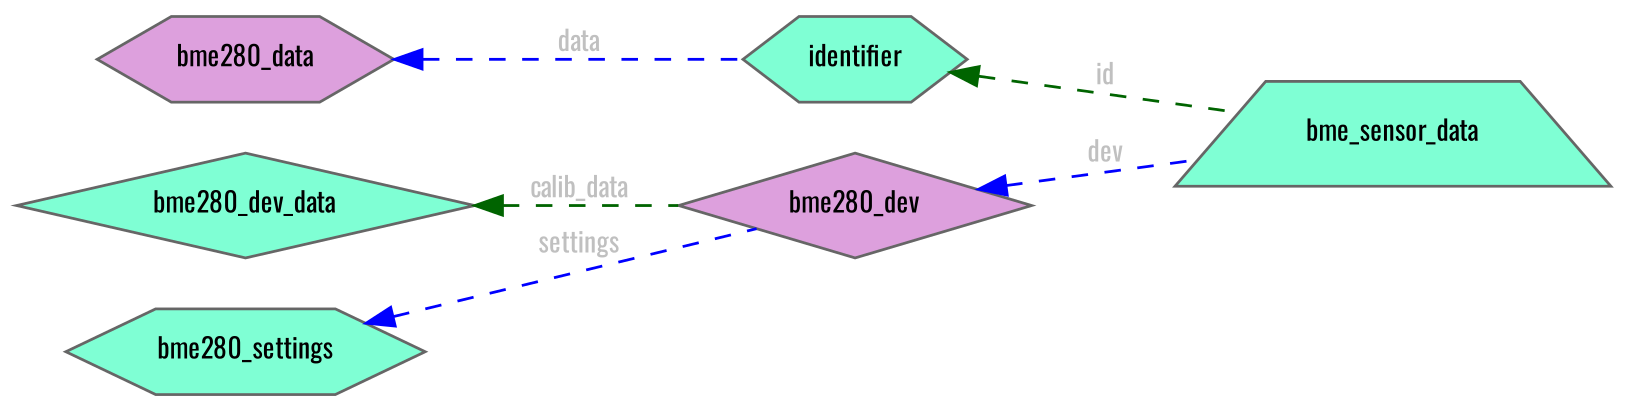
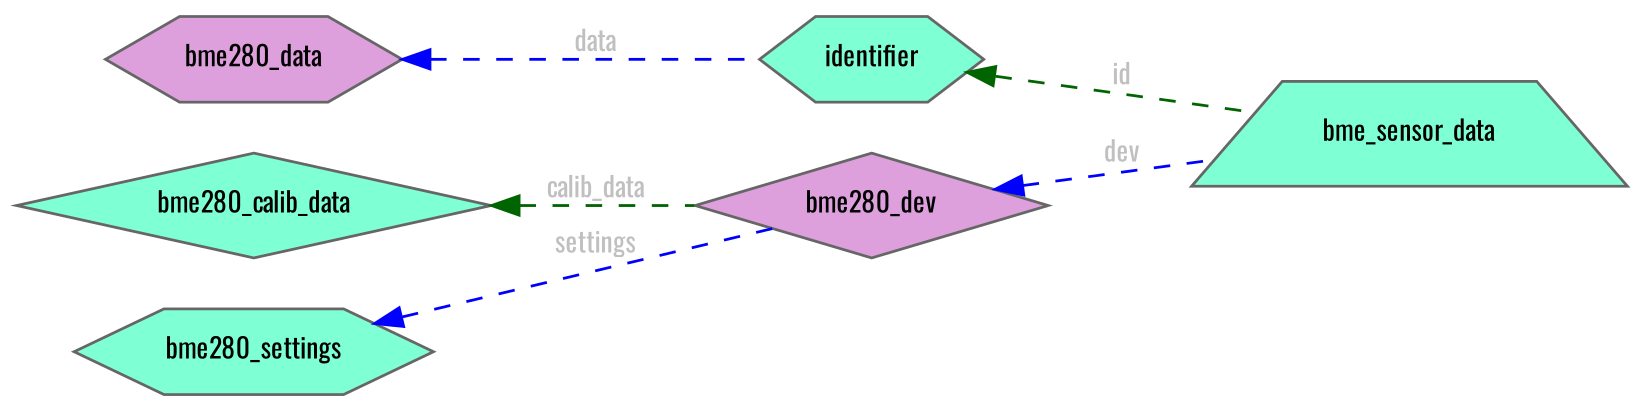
(245, 206) -> (254, 206)
